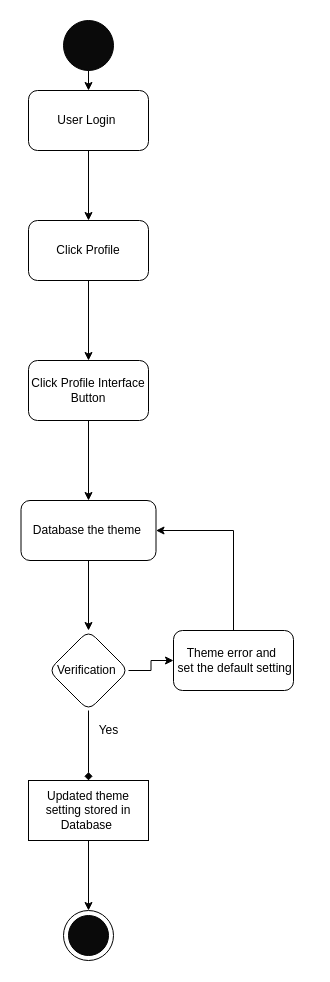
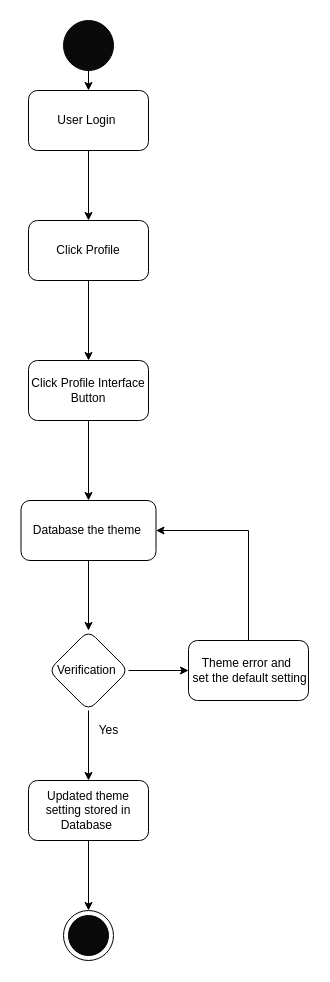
(234, 661) -> (249, 671)
(89, 772) -> (89, 772)
(89, 811) -> (89, 811)
